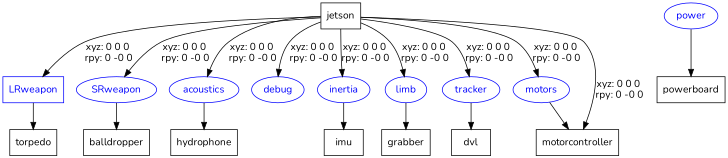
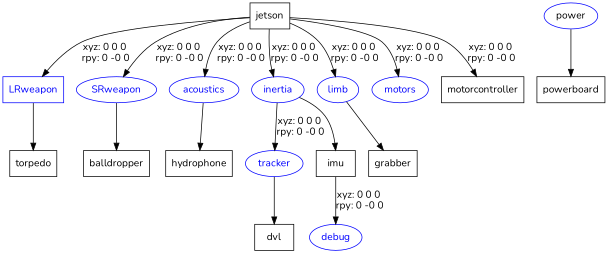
(691, 16) -> (571, 16)
(423, 30) -> (276, 123)
(292, 39) -> (336, 197)
(557, 113) -> none
